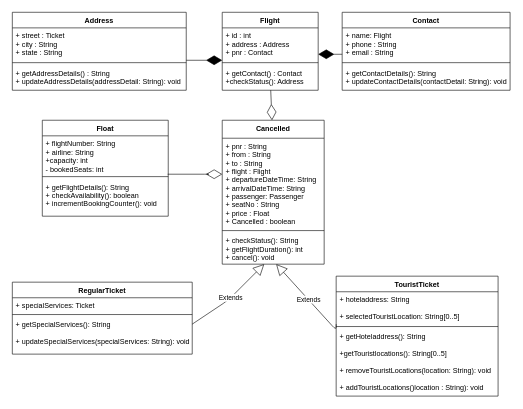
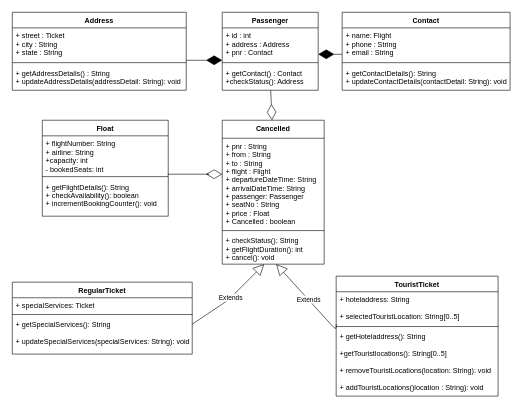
(270, 20) -> (270, 20)
